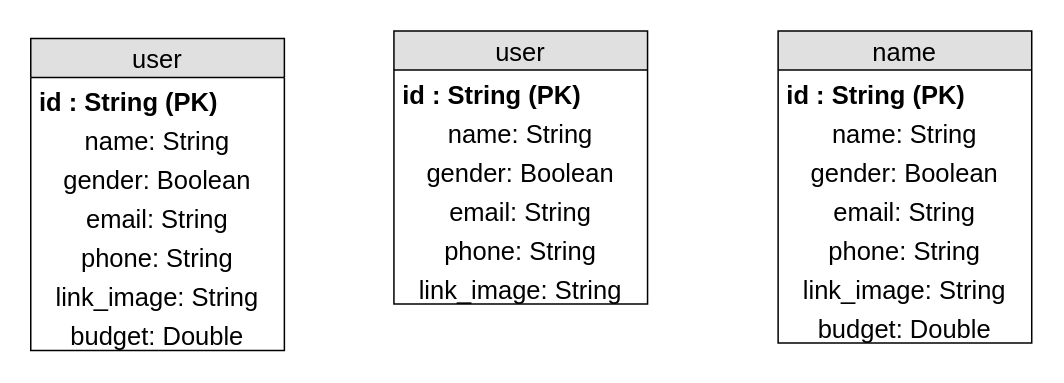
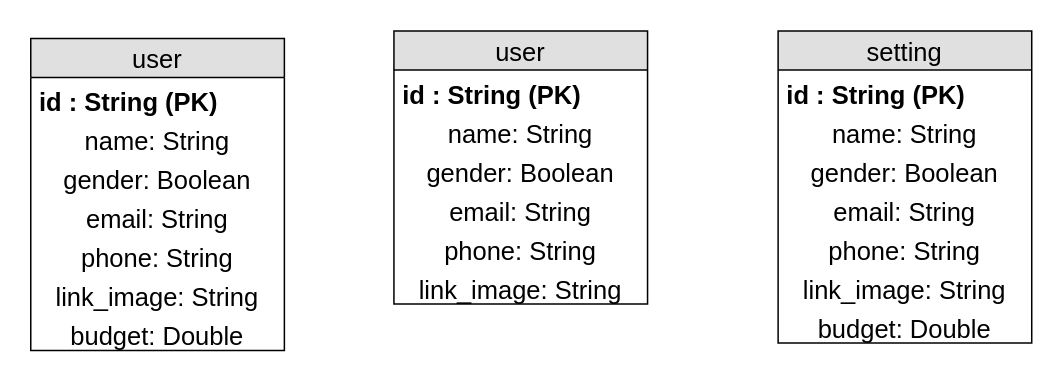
(904, 52) -> (904, 52)
